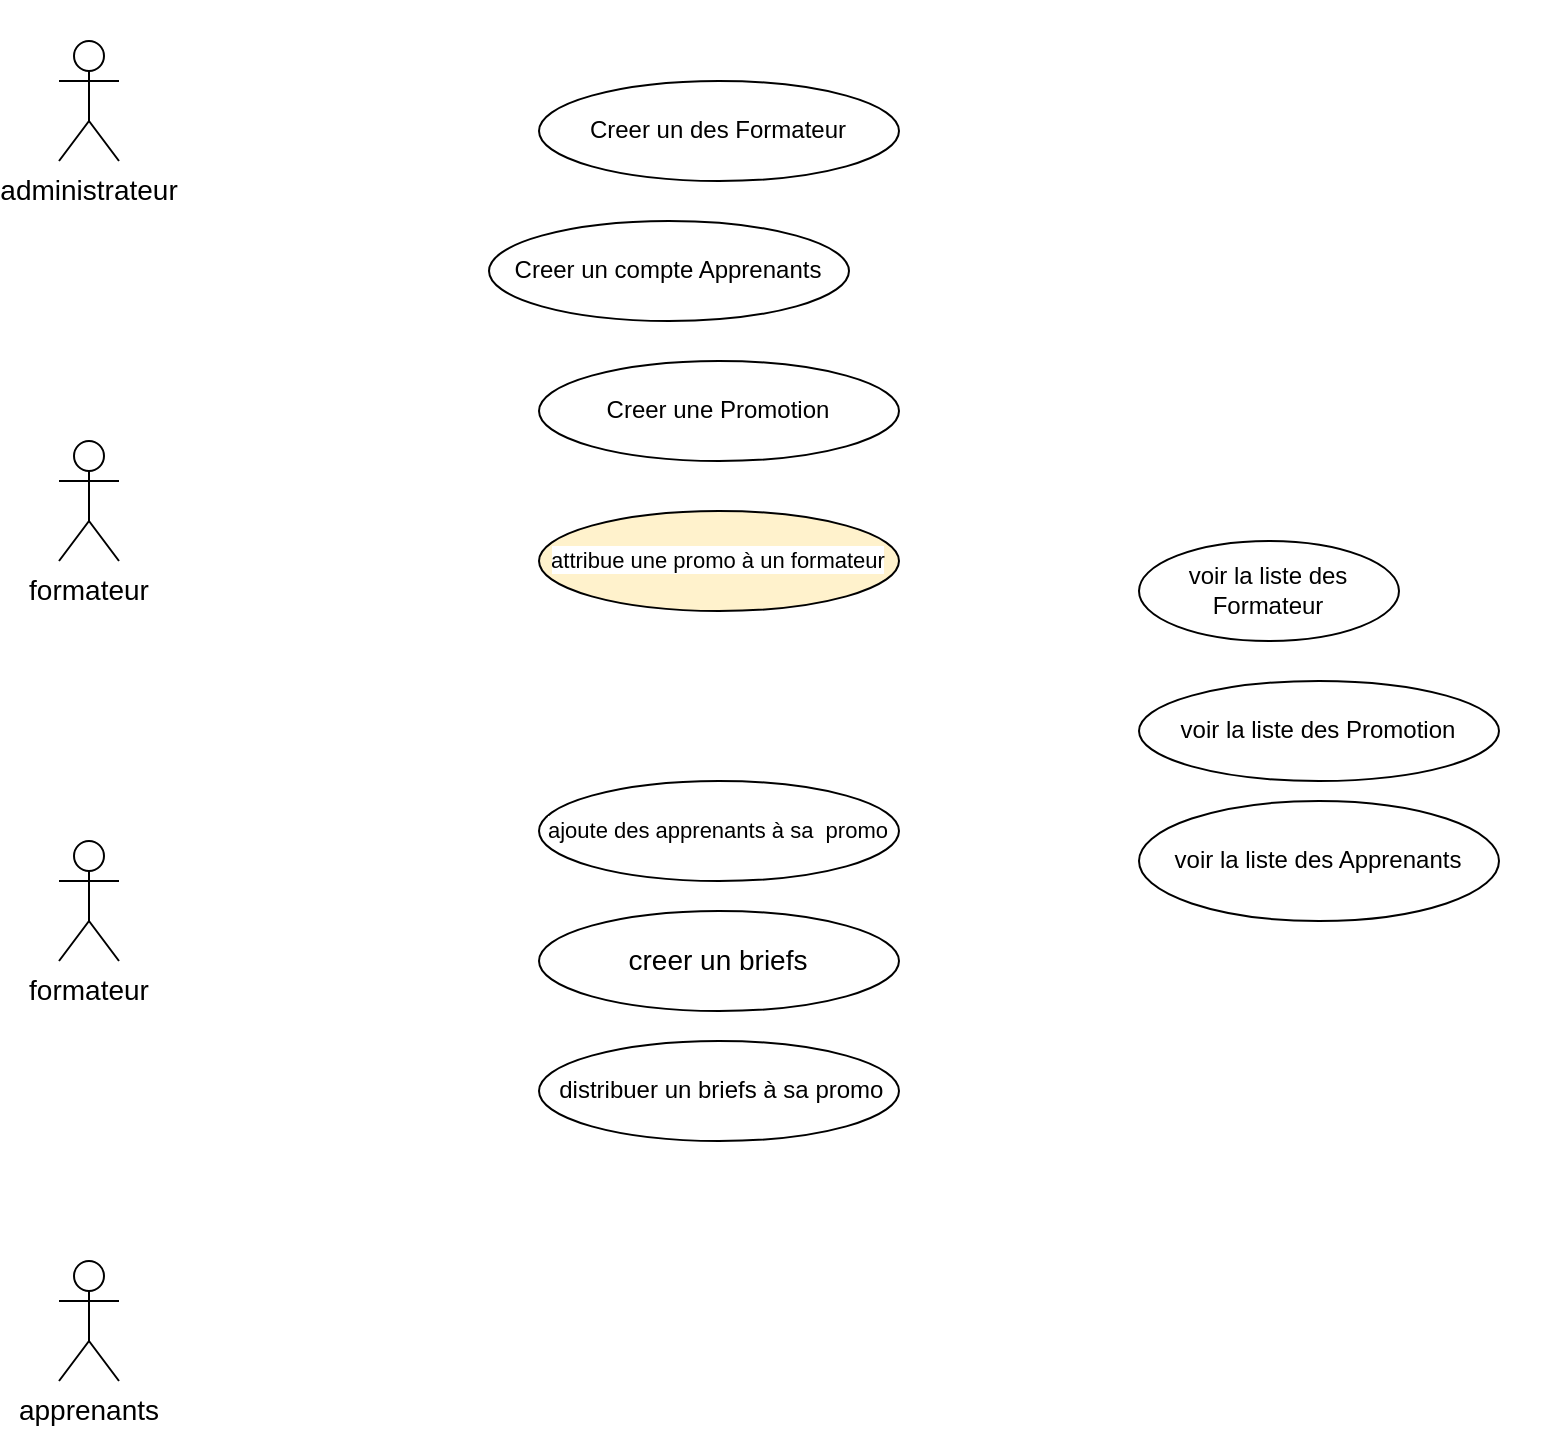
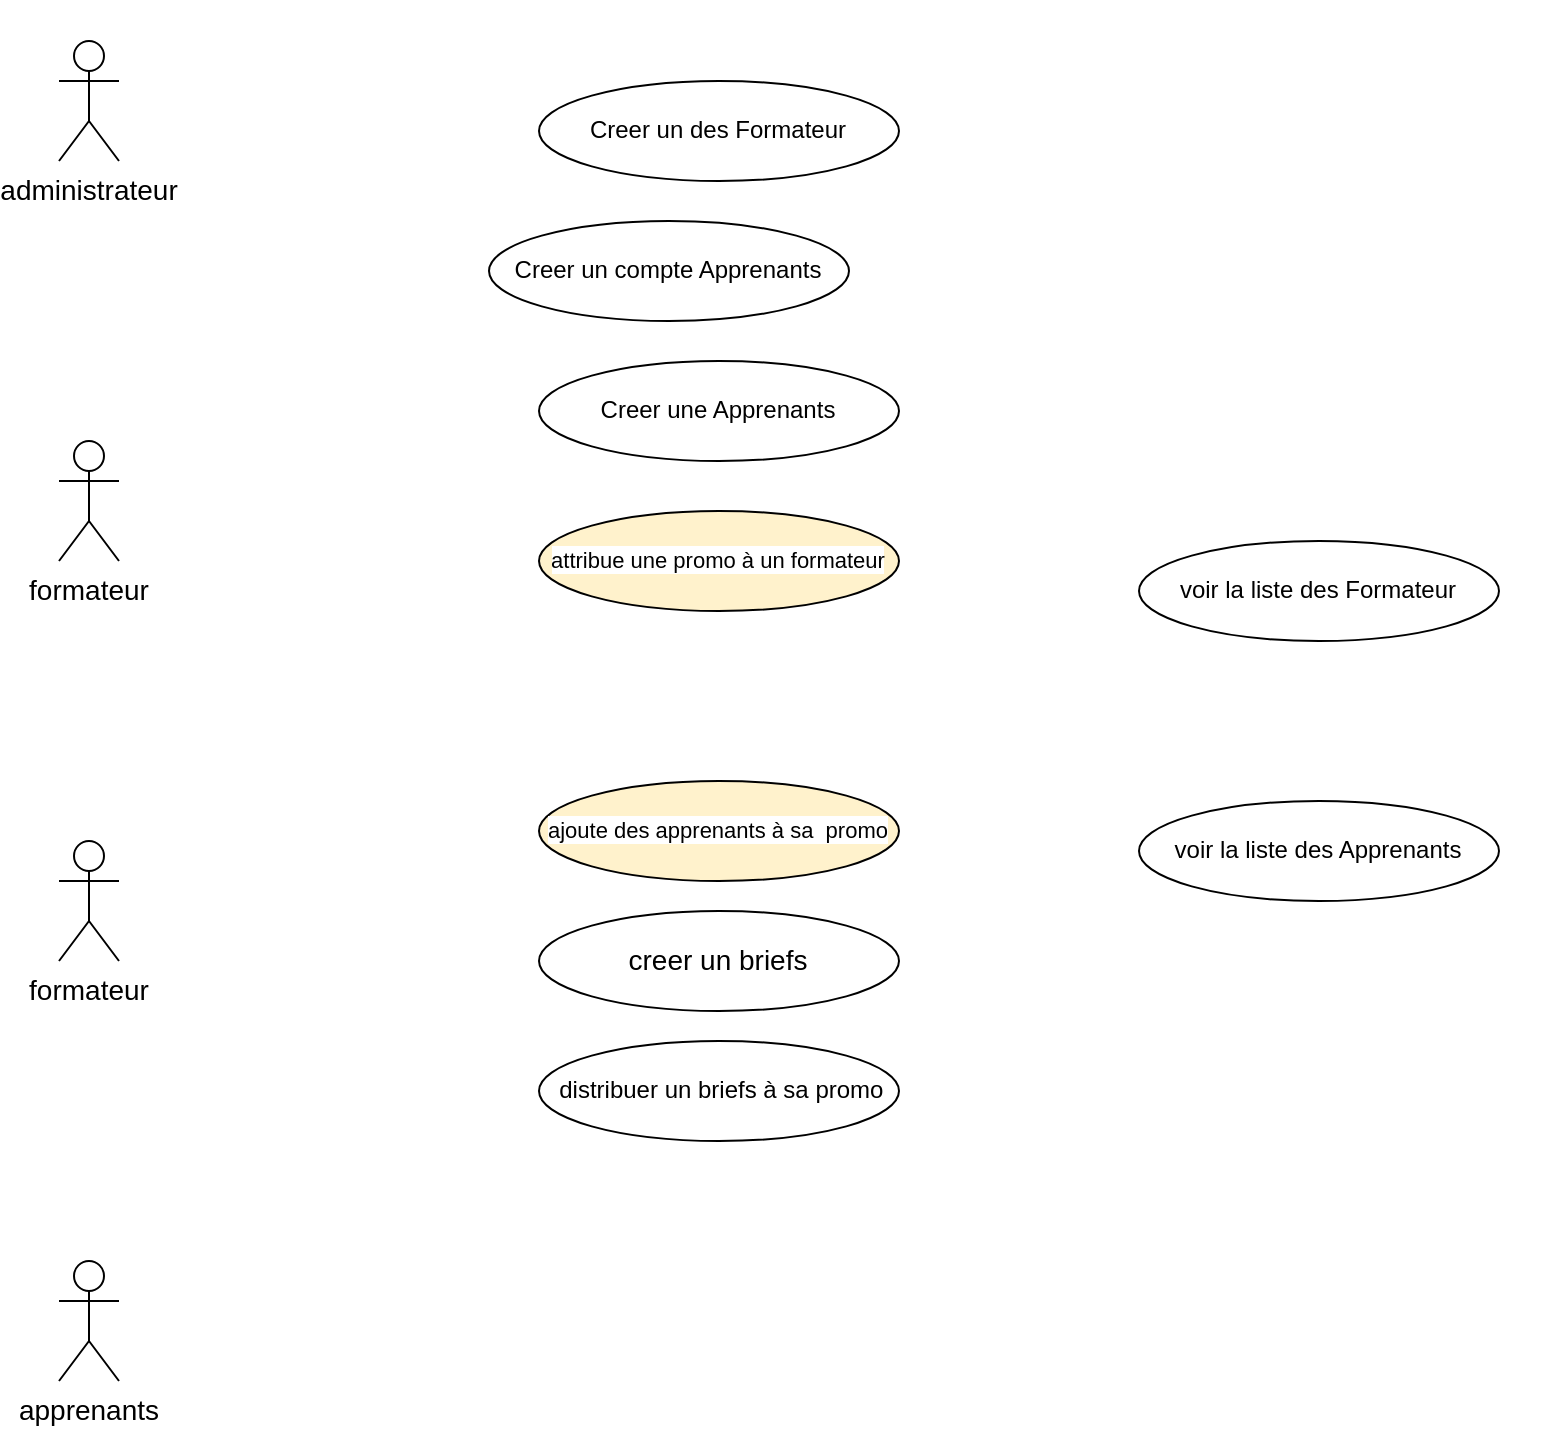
(719, 411) -> (719, 411)
(1269, 591) -> (1319, 591)
(1319, 731) -> none
(719, 831) -> (719, 831)
(1319, 861) -> (1319, 851)
